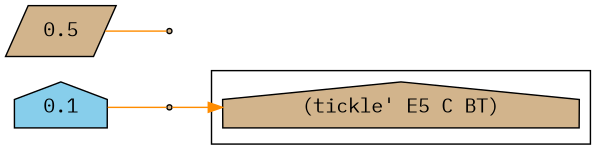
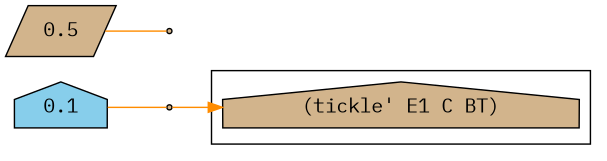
(401, 107) -> (401, 107)
